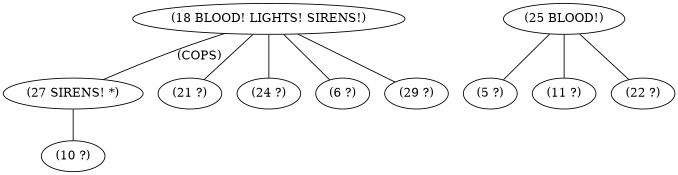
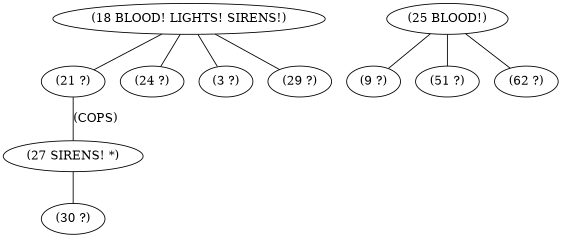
(163, 55) -> (73, 119)
(343, 94) -> (226, 82)
(490, 94) -> (374, 82)
(564, 94) -> (447, 82)
(643, 94) -> (526, 82)
(73, 156) -> (73, 219)
